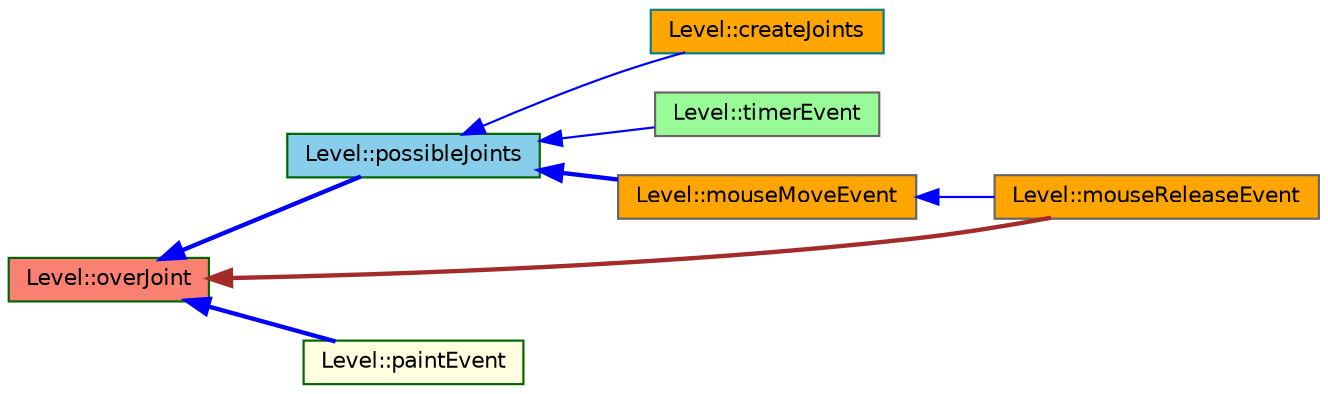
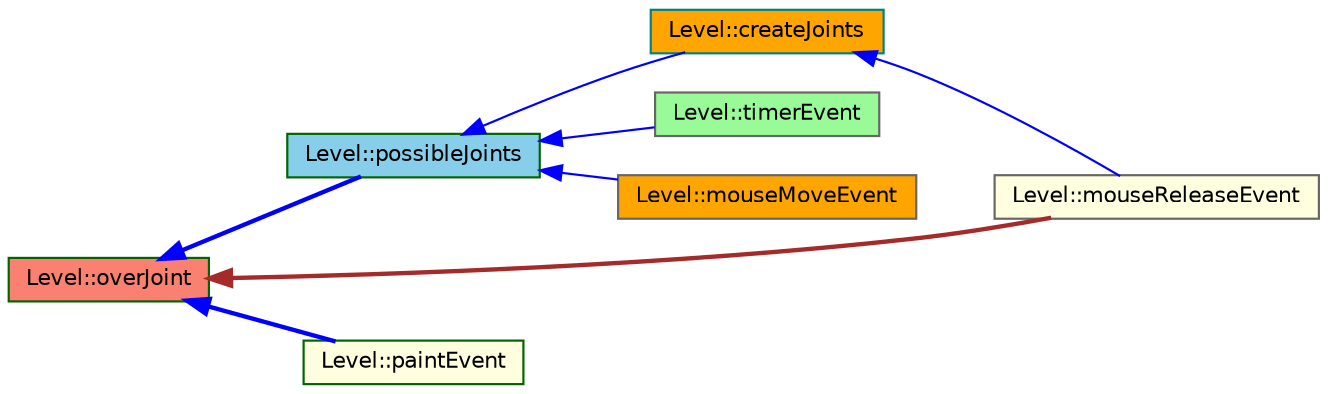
(590, 176) -> (590, 176)
(967, 197) -> (1001, 111)
(1157, 197) -> (1157, 197)
